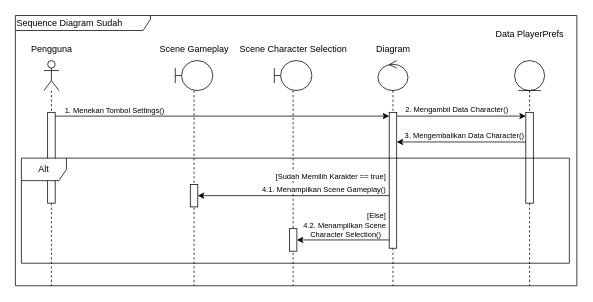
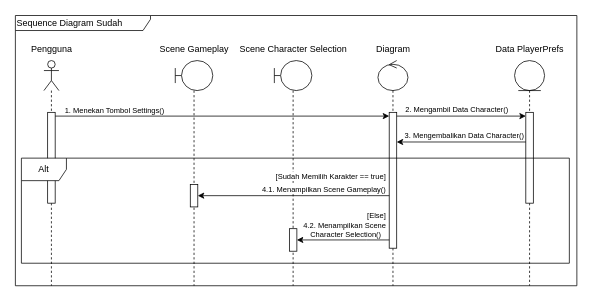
(529, 34) -> (529, 49)
